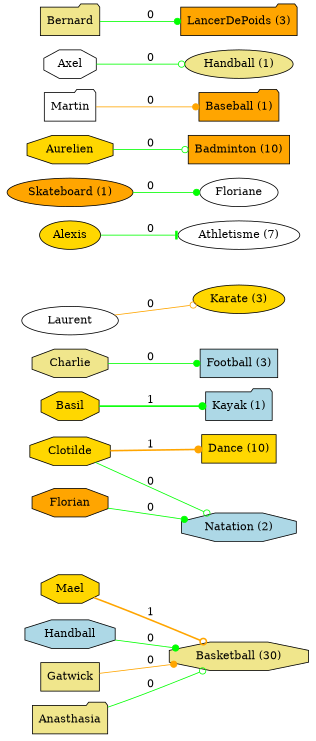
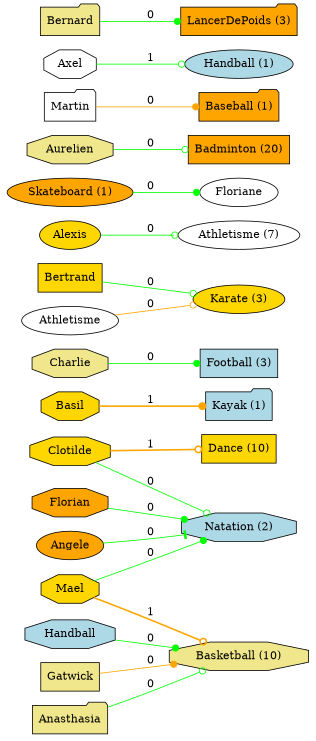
(151, 58) -> (151, 58)
(239, 64) -> (239, 64)
(70, 150) -> (70, 150)
(239, 150) -> (239, 150)
(137, 235) -> (137, 235)
none -> (70, 278)
(70, 321) -> (70, 321)
(149, 406) -> (149, 406)
(153, 450) -> (153, 450)
none -> (70, 545)
none -> (147, 561)
(239, 656) -> (239, 656)
